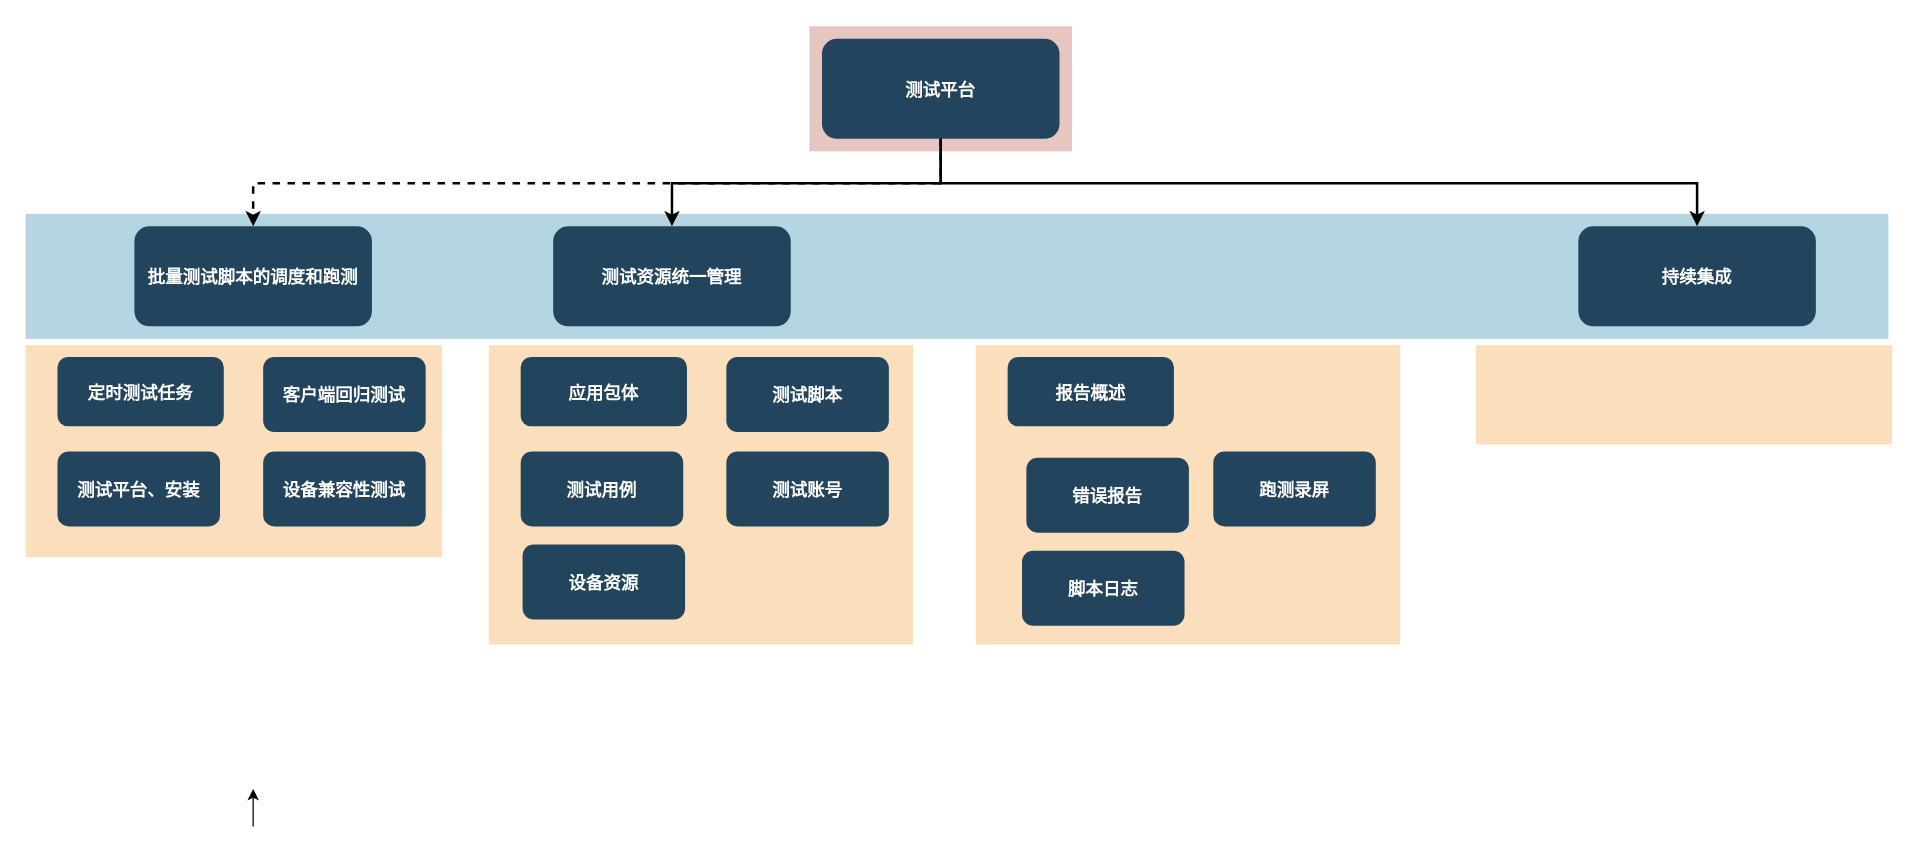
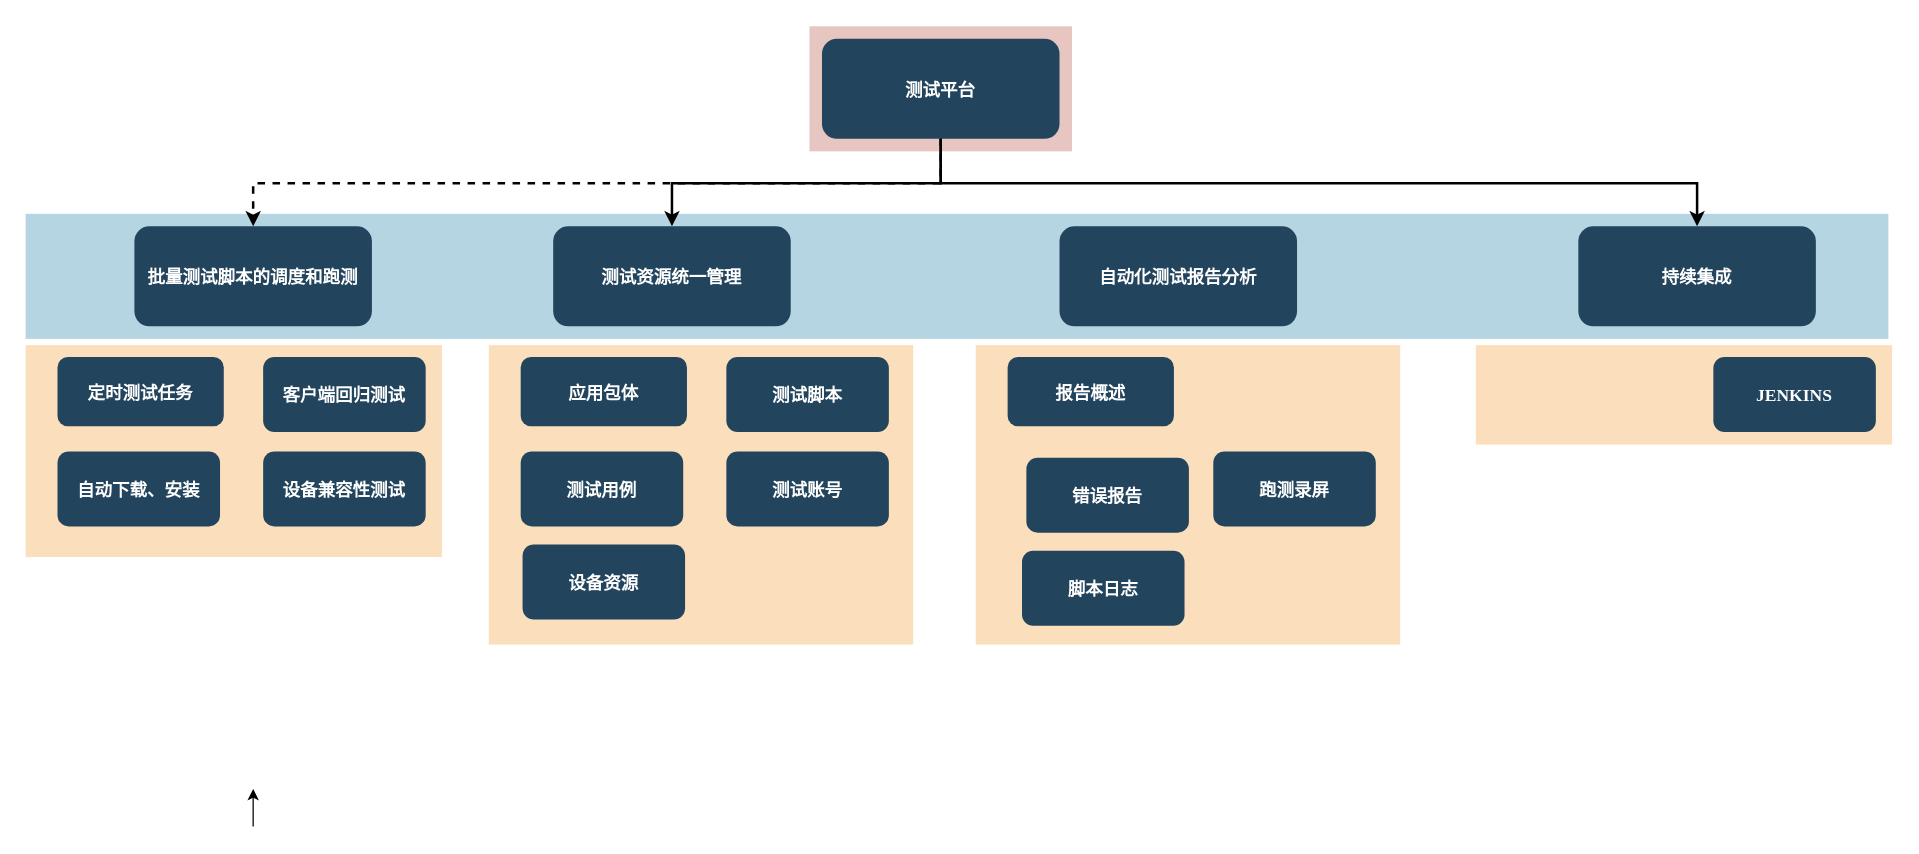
none -> (1178, 276)
none -> (1794, 394)
(138, 490) -> (138, 490)
